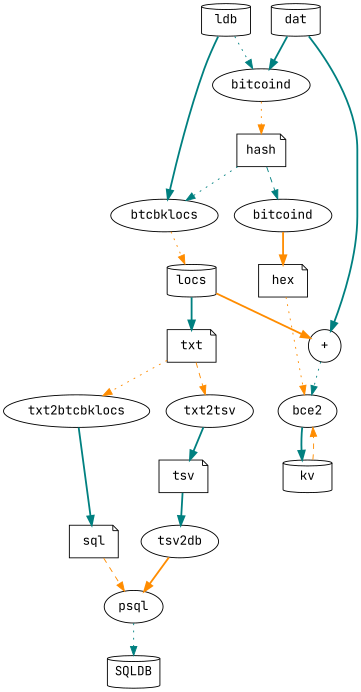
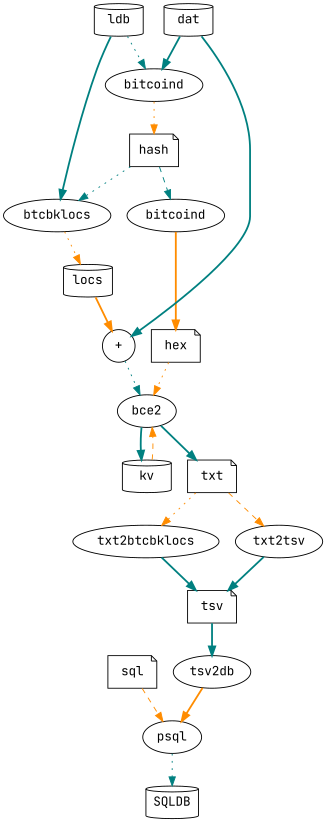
(192, 309) -> (175, 440)
(85, 472) -> (175, 571)
